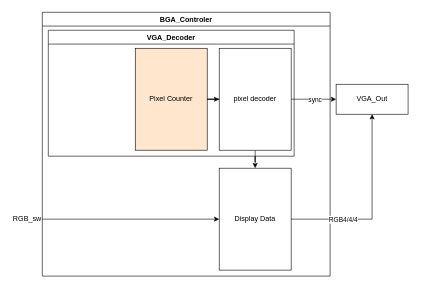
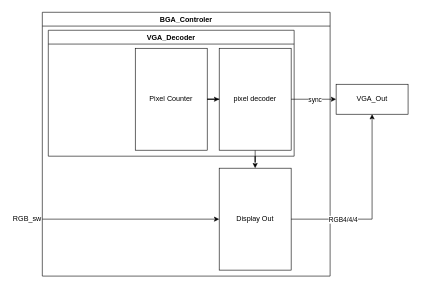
(171, 99) -> (171, 99)
(255, 219) -> (255, 219)
